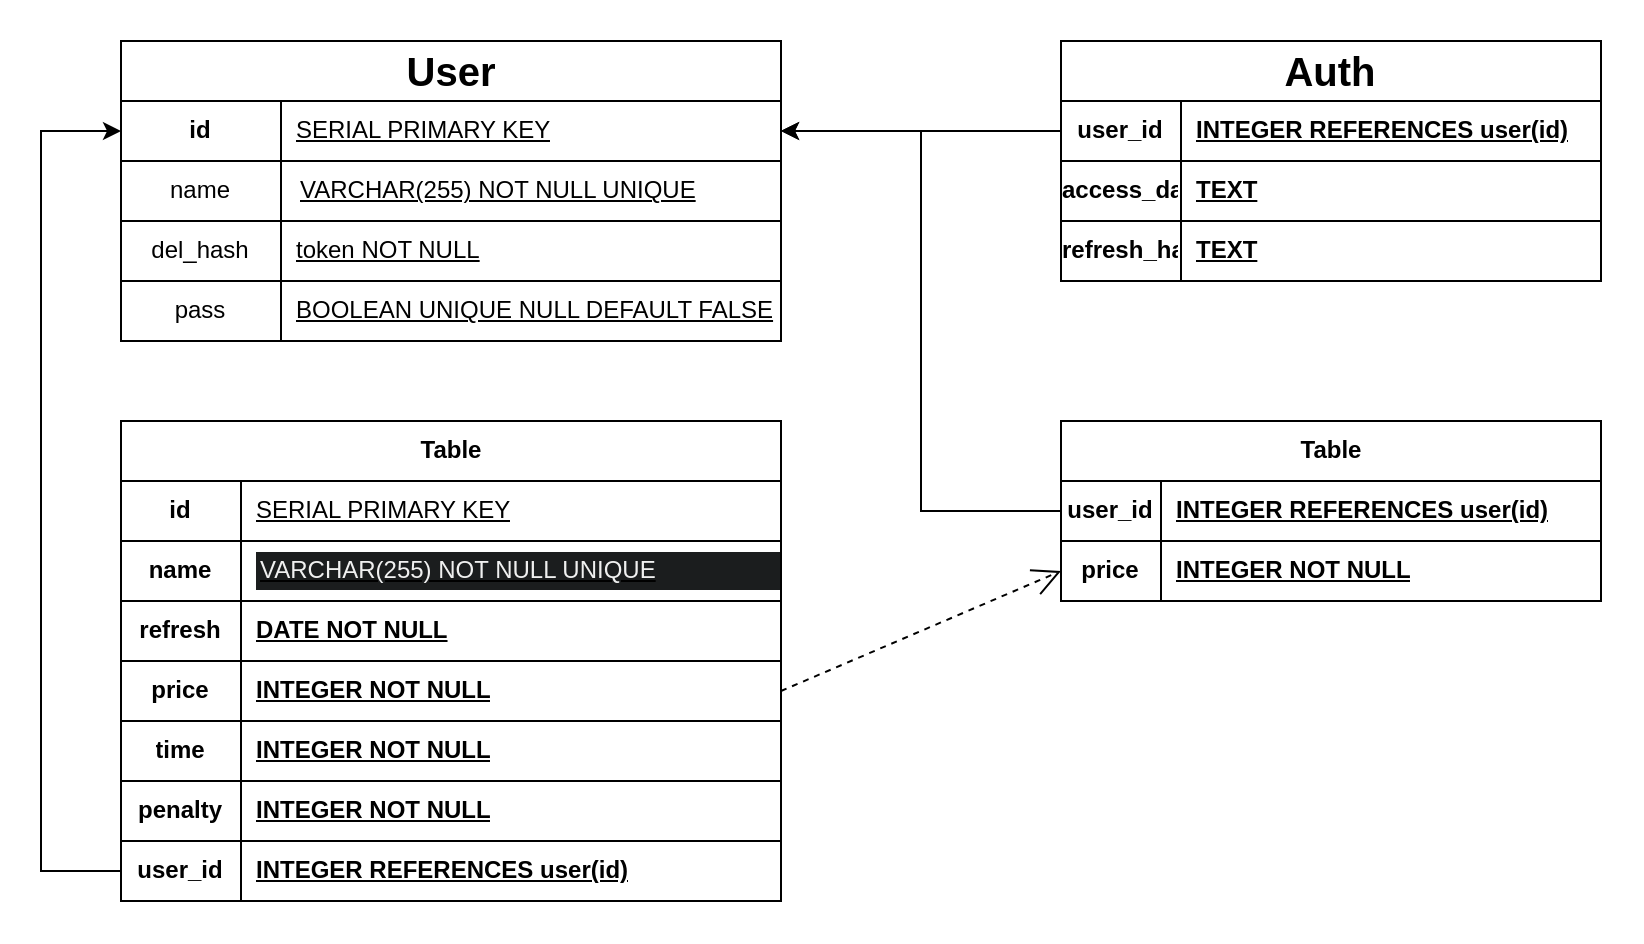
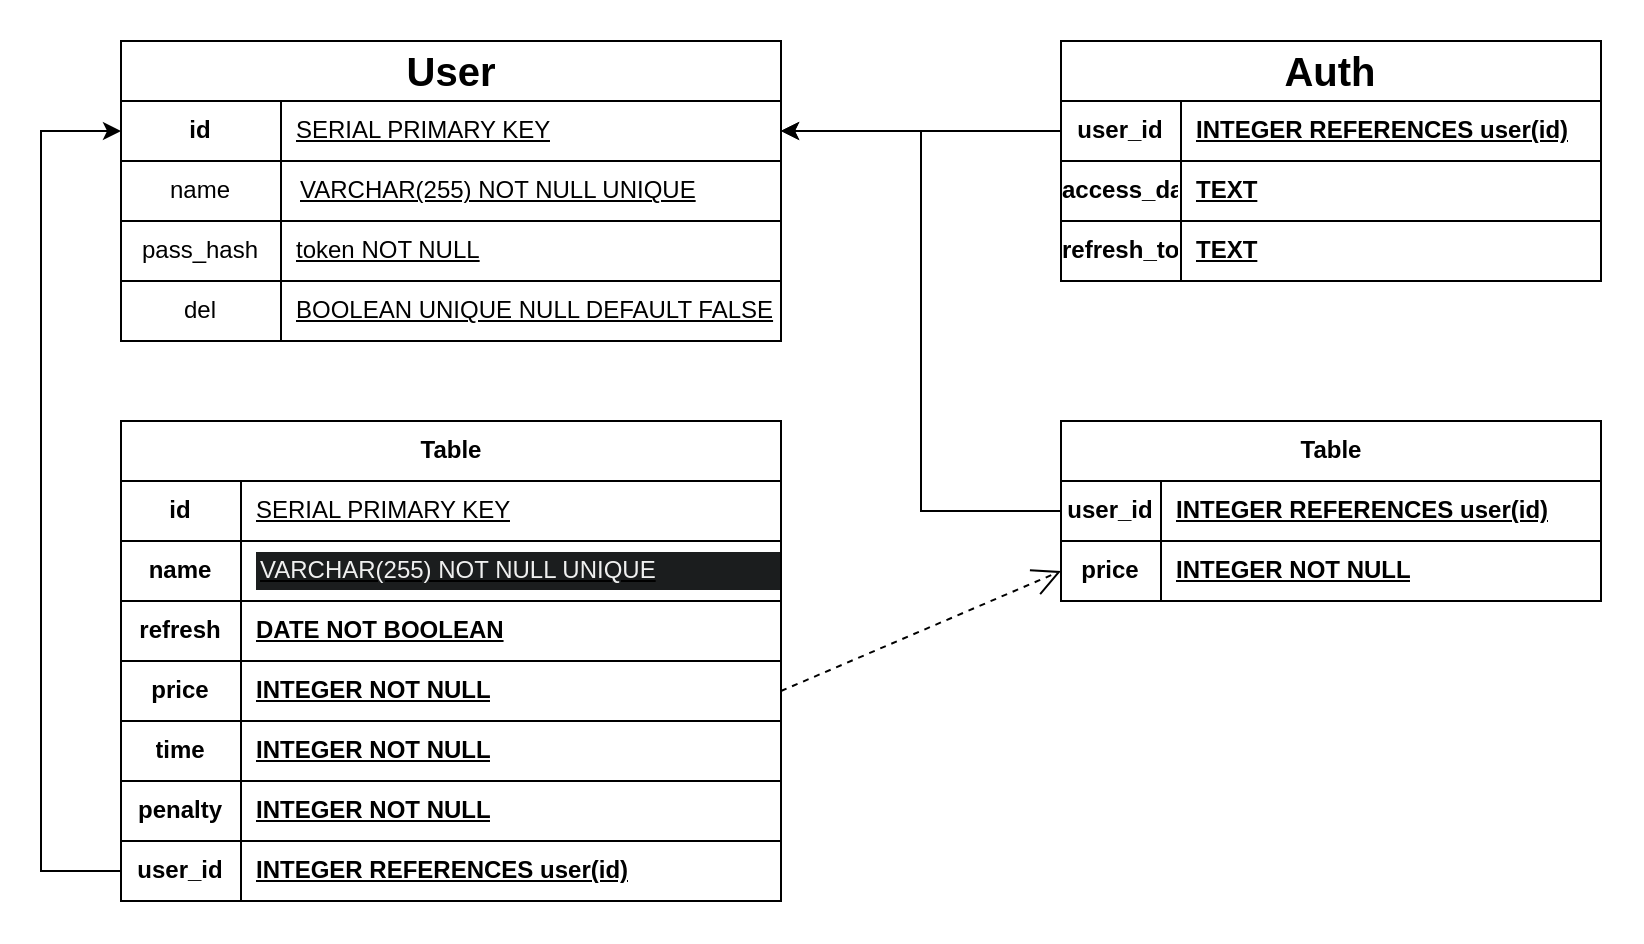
(201, 251) -> (201, 251)
(1121, 251) -> (1121, 251)
(201, 311) -> (201, 311)
(338, 631) -> (358, 631)
